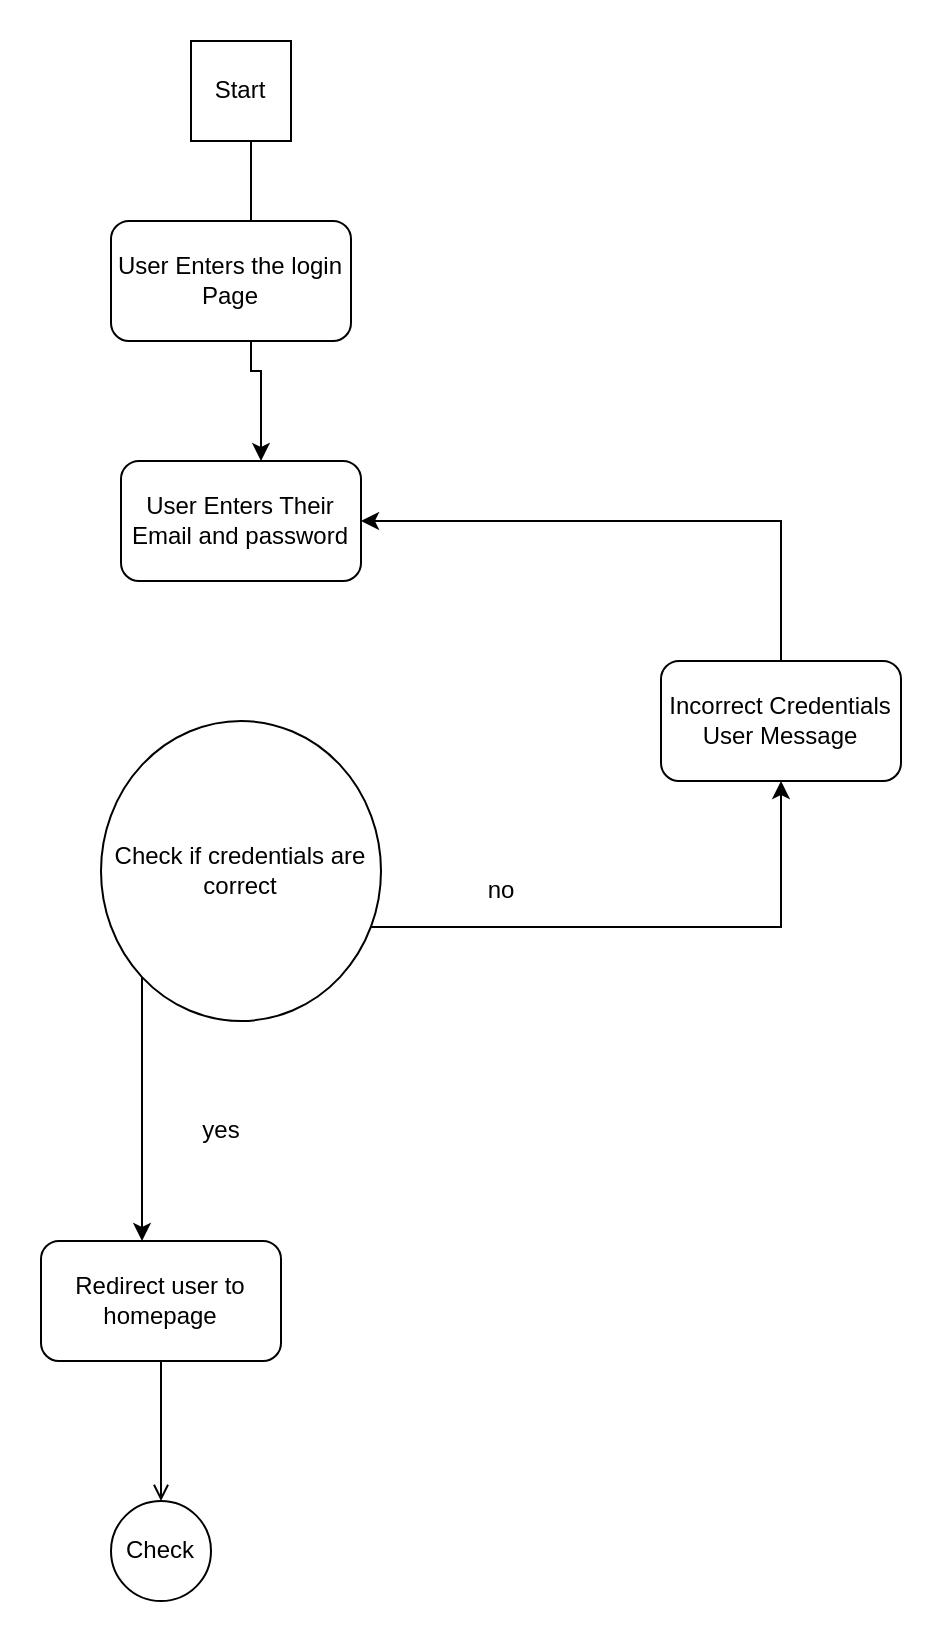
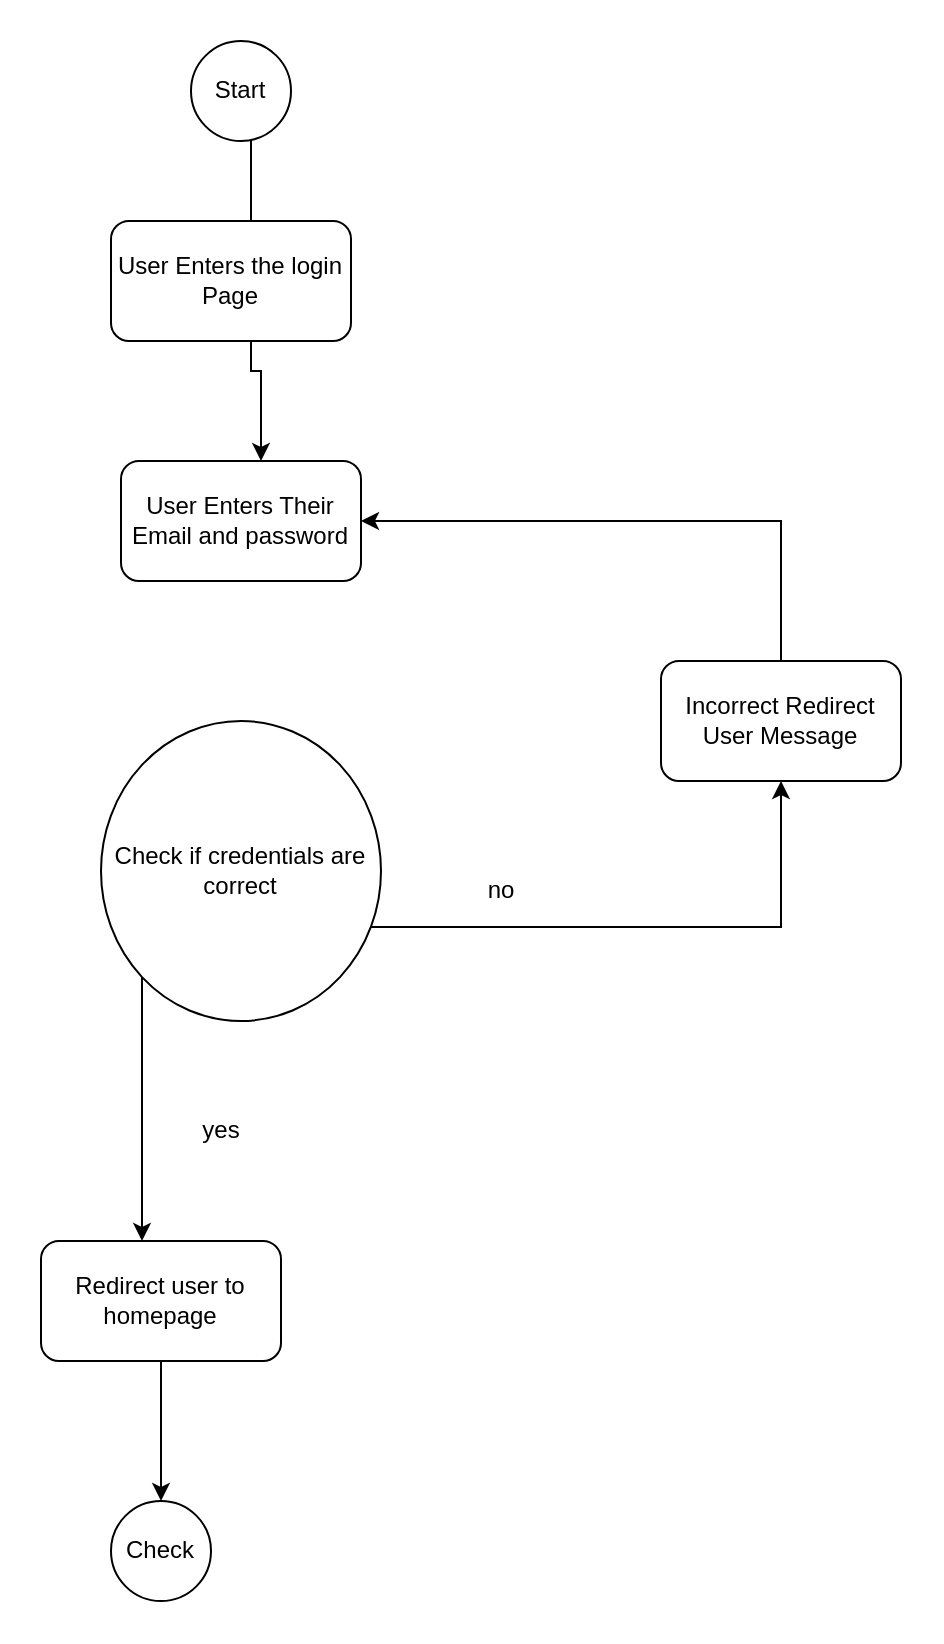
(241, 91) -> (241, 91)
(781, 721) -> (781, 721)
(161, 1488) -> (161, 1486)
